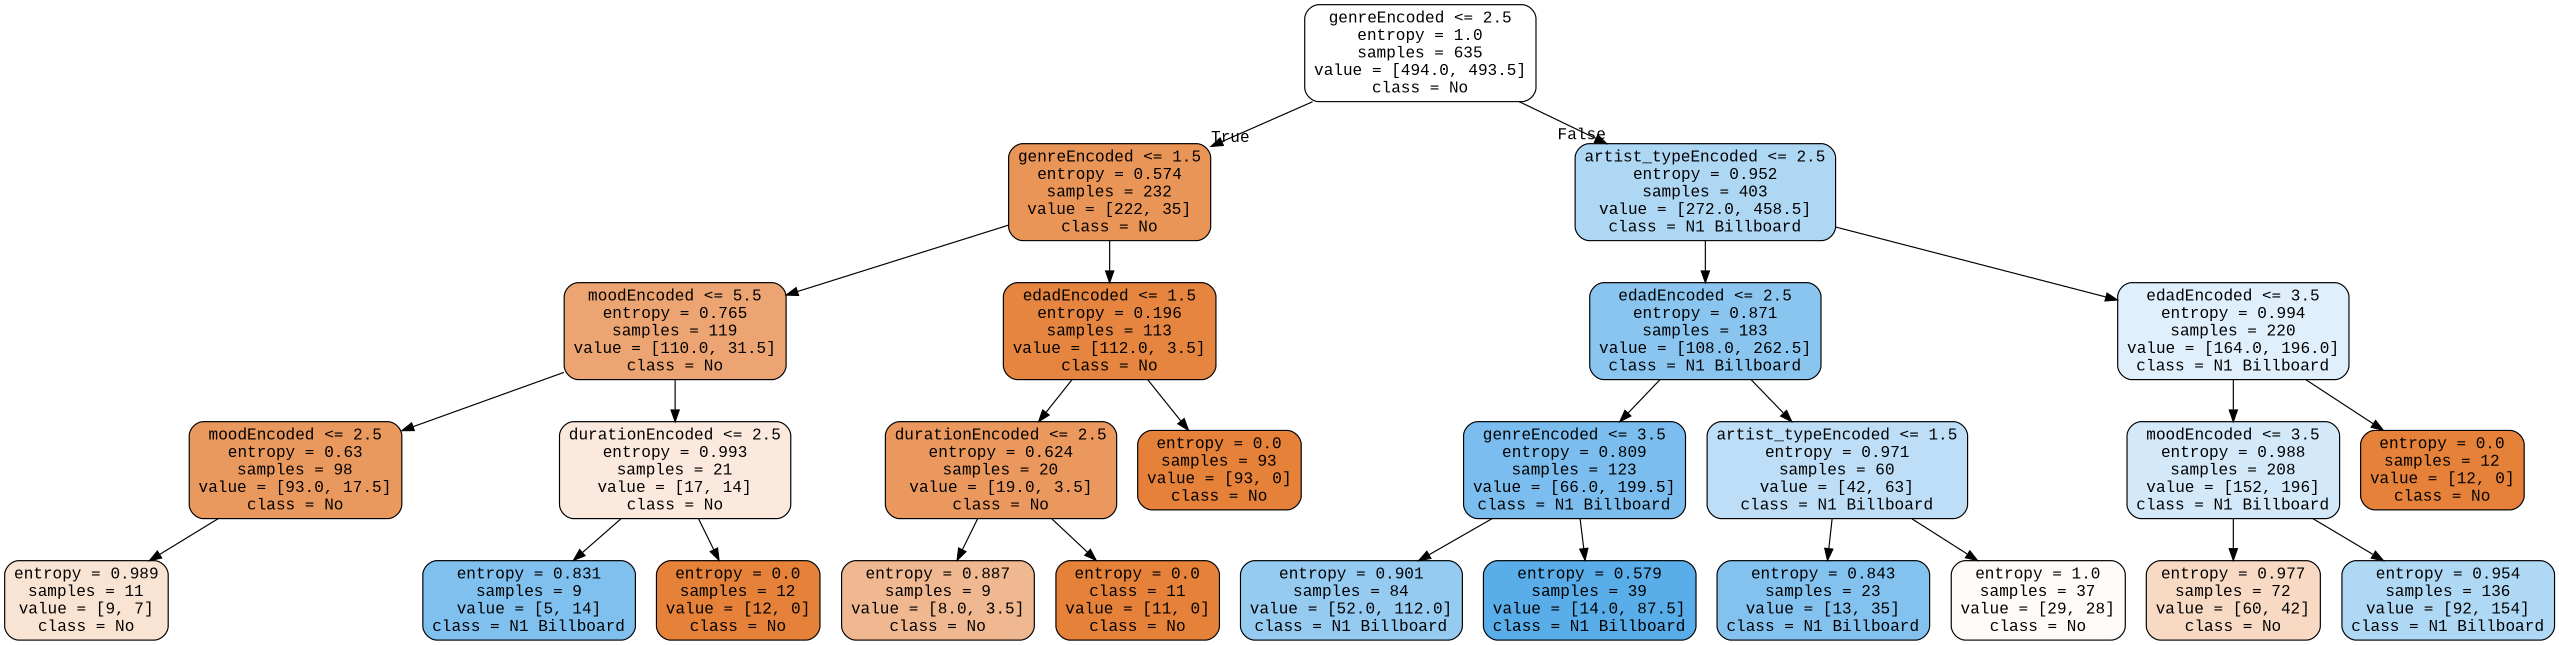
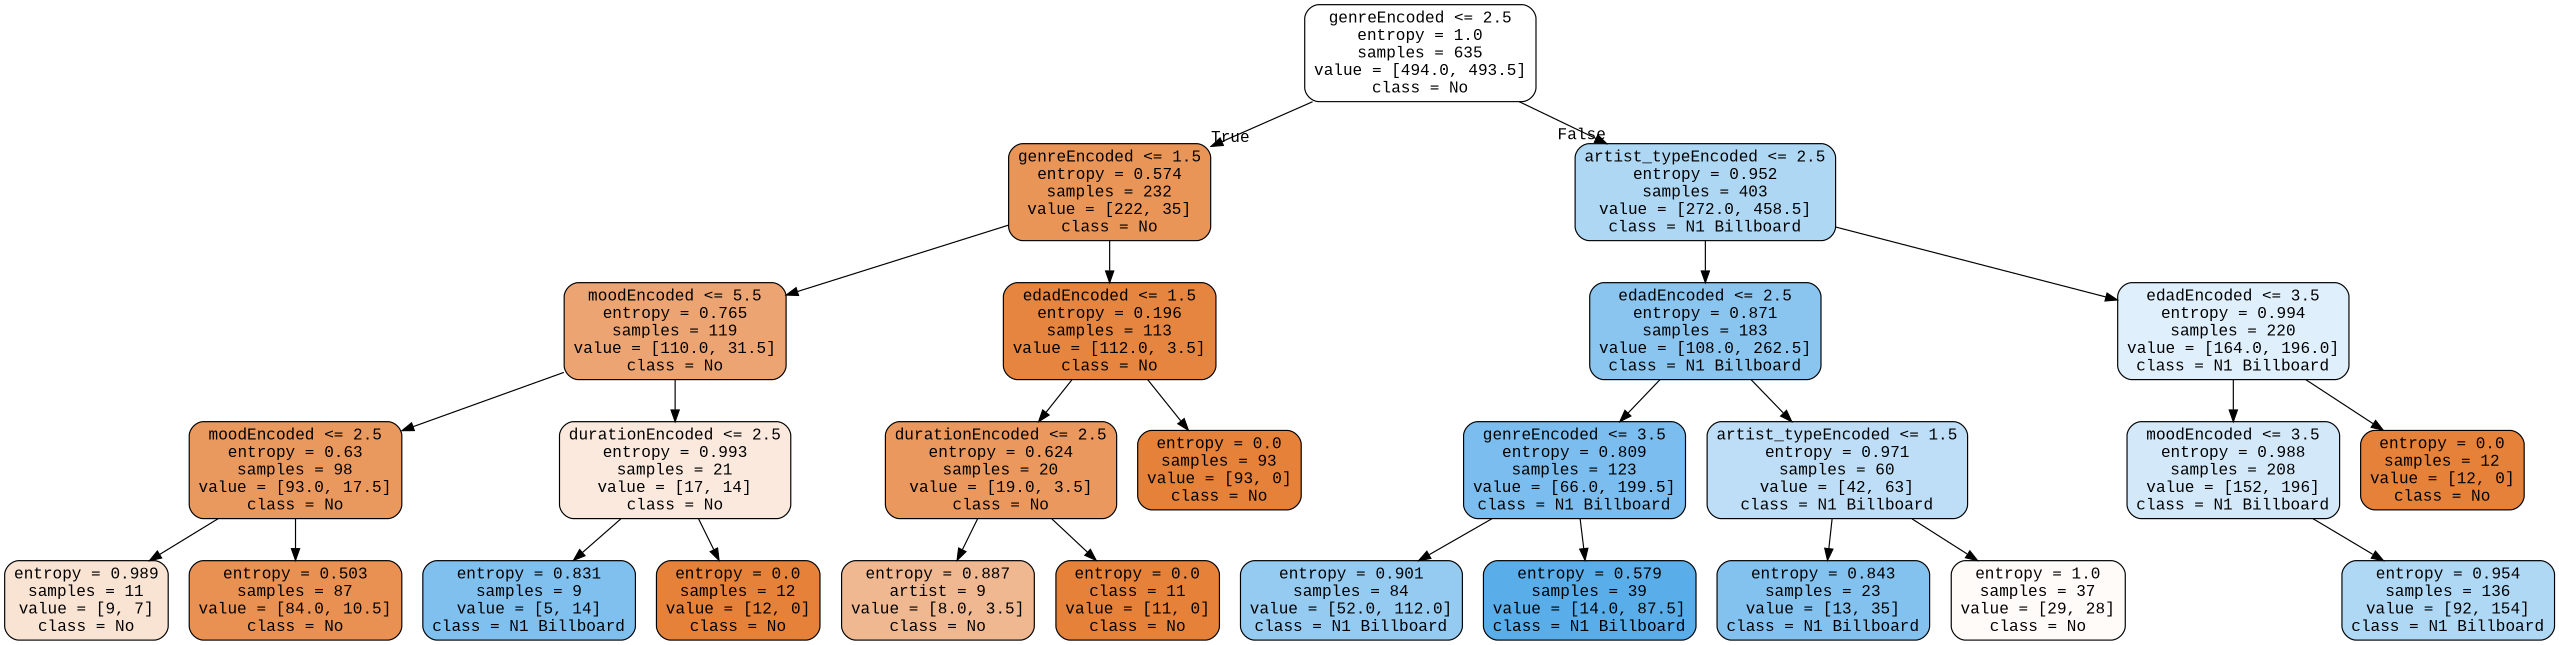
none -> (296, 600)
(938, 600) -> (938, 600)
(2233, 600) -> none
